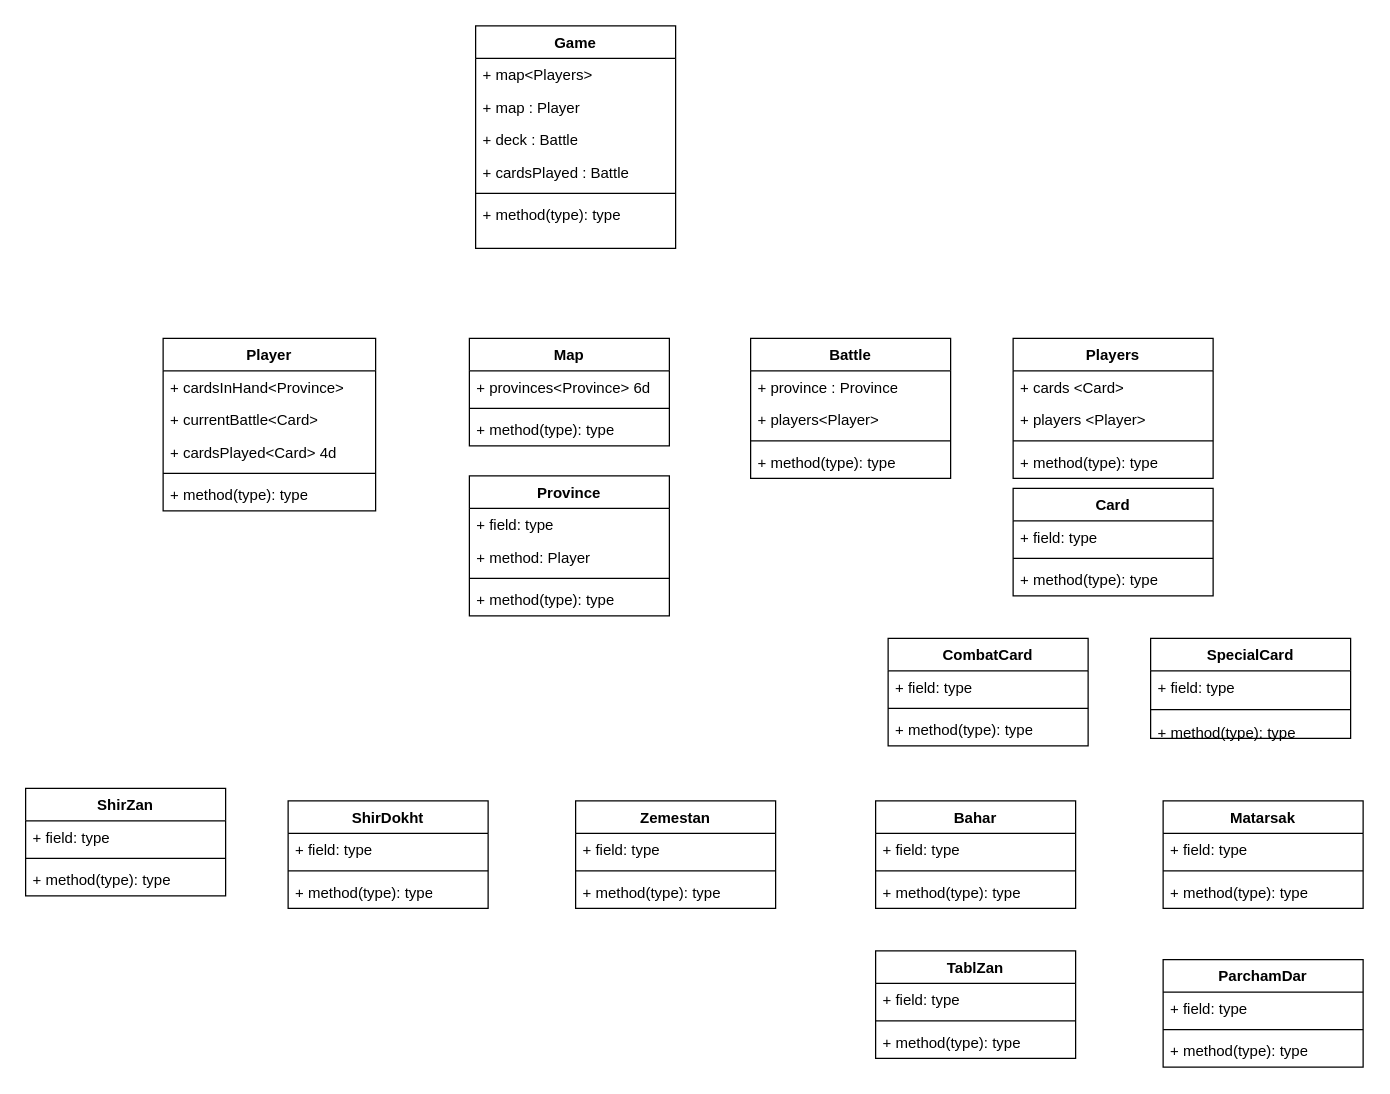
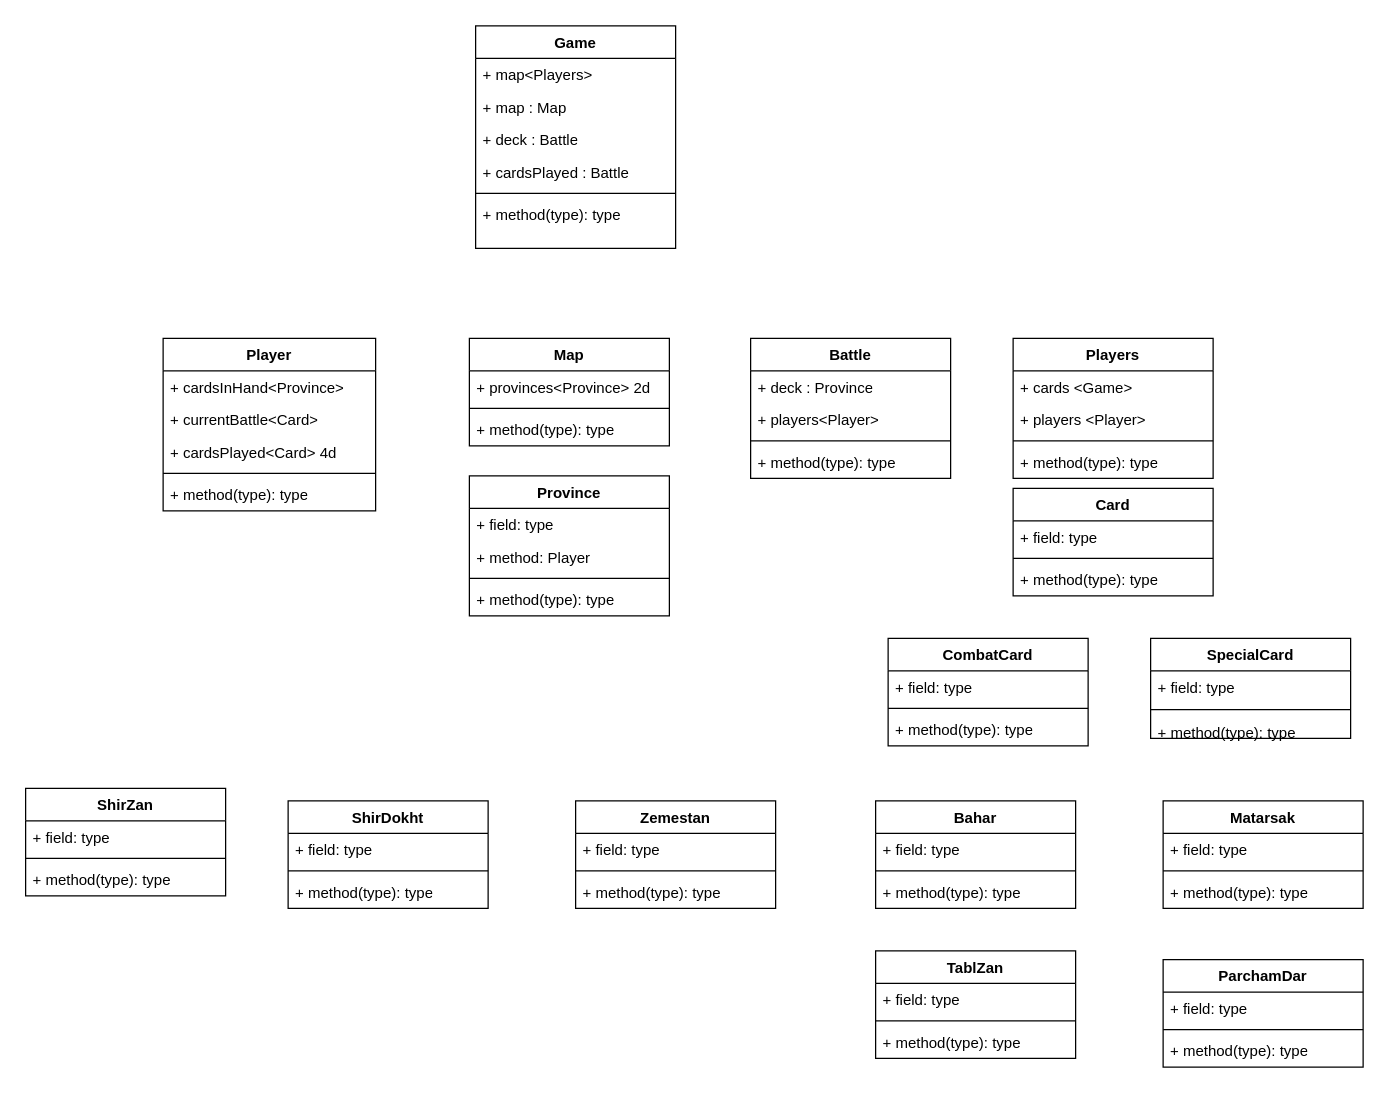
(532, 108) -> (522, 108)
(570, 388) -> (570, 388)
(835, 388) -> (820, 388)
(1076, 388) -> (1076, 388)
